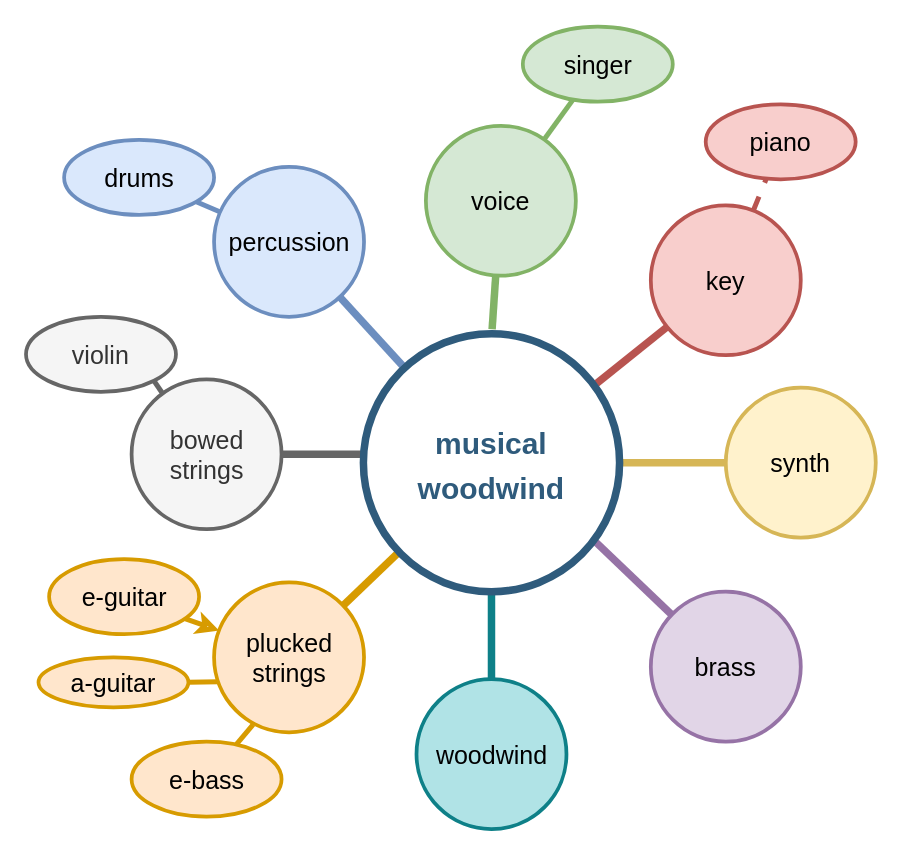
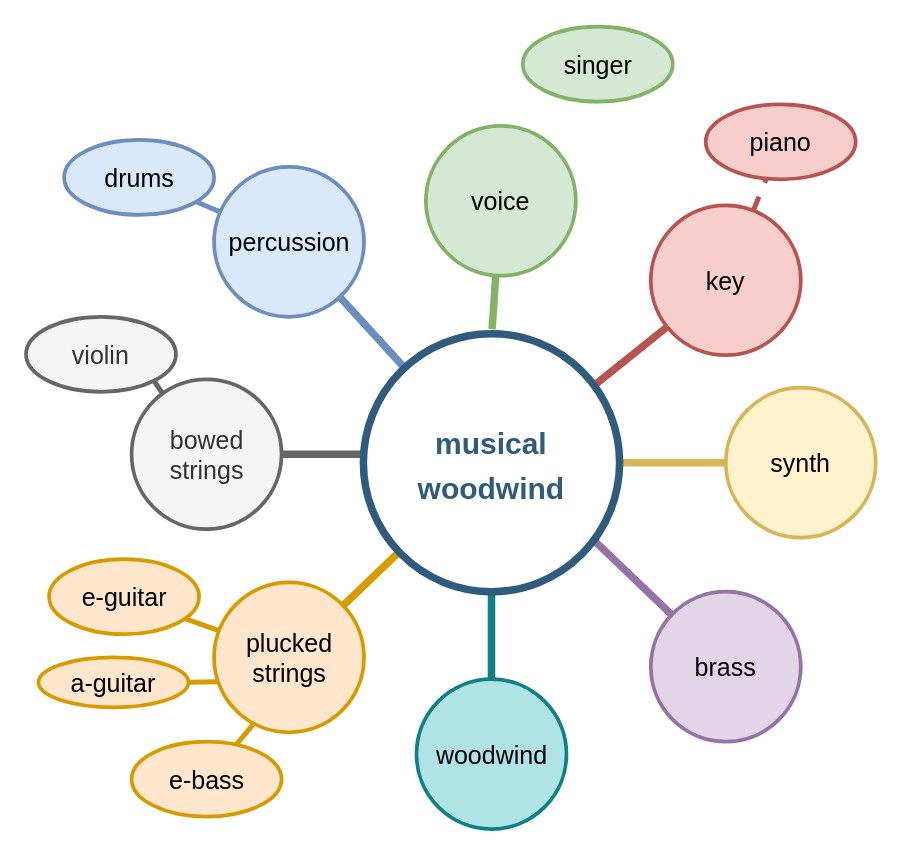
(559, 119) -> none
(203, 625) -> (209, 627)
